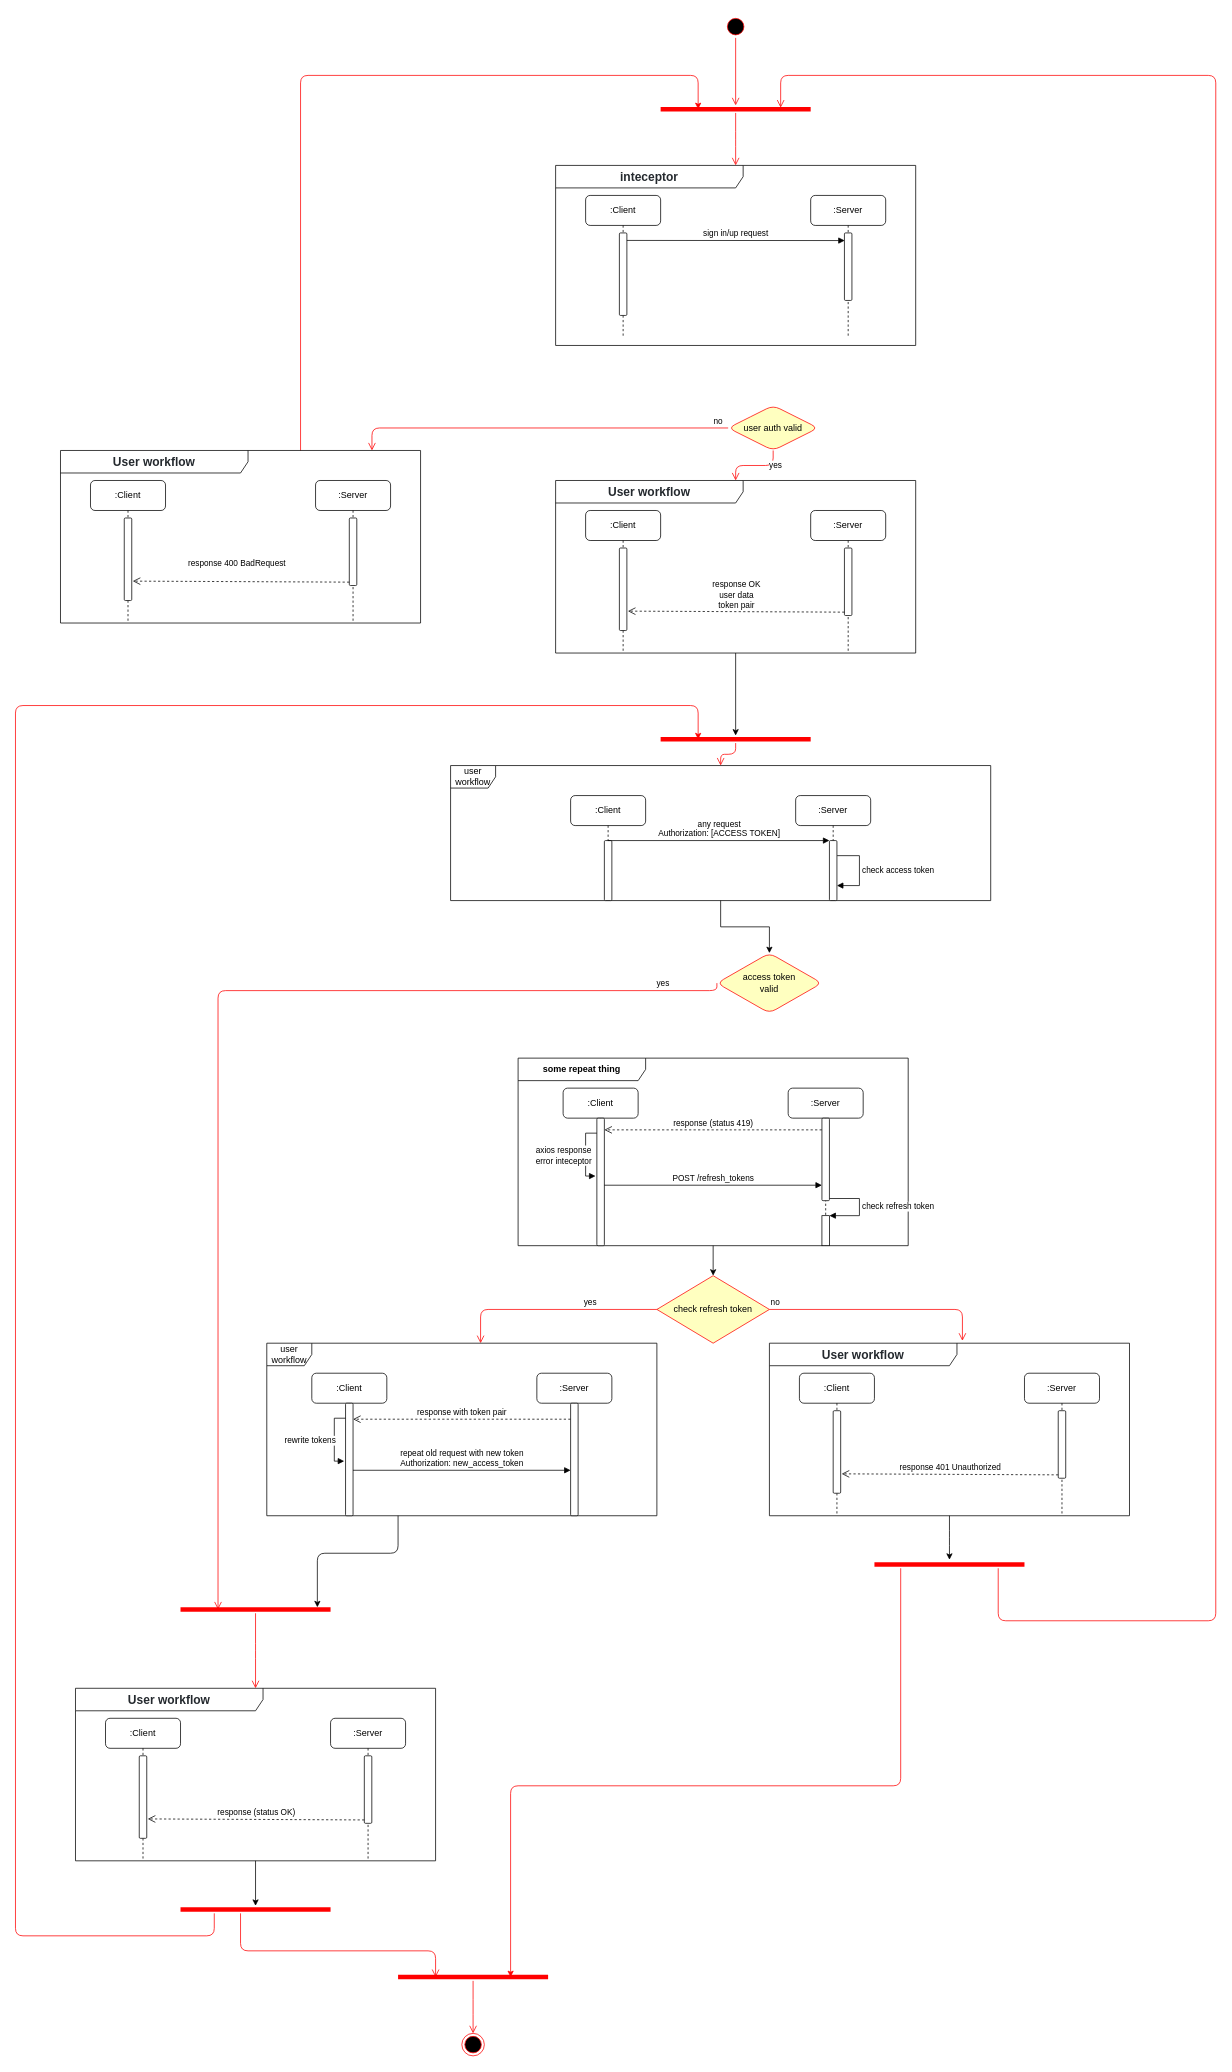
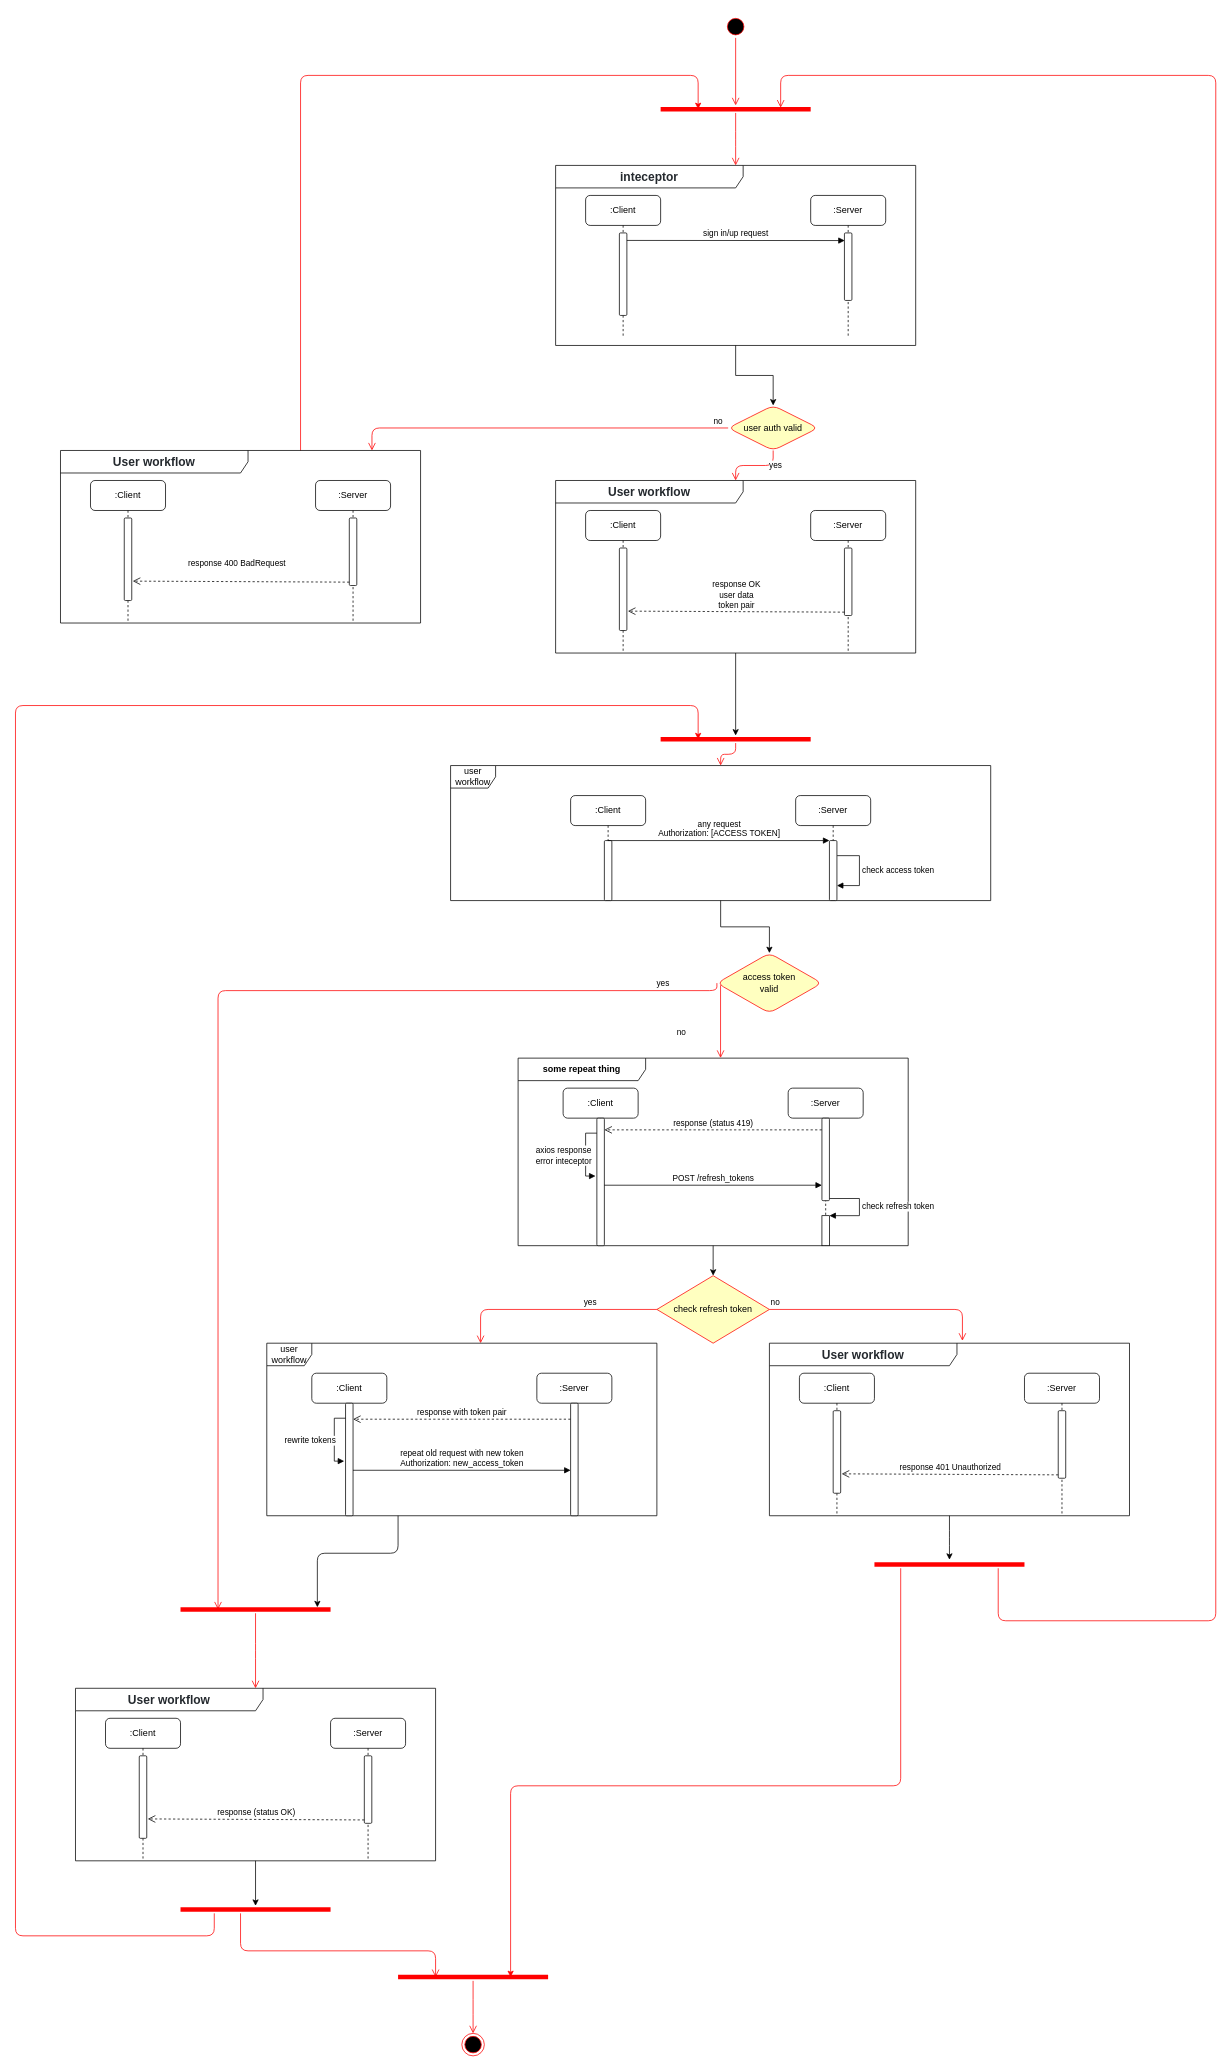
none -> (740, 375)
none -> (720, 1020)
